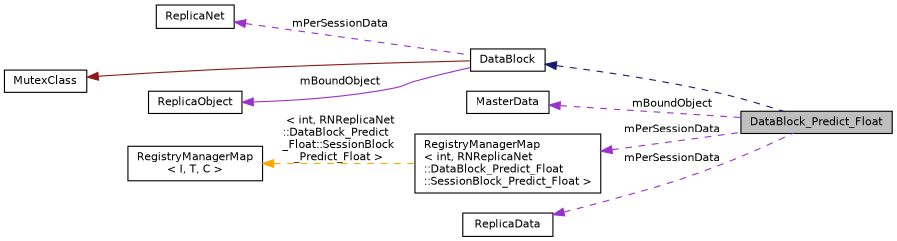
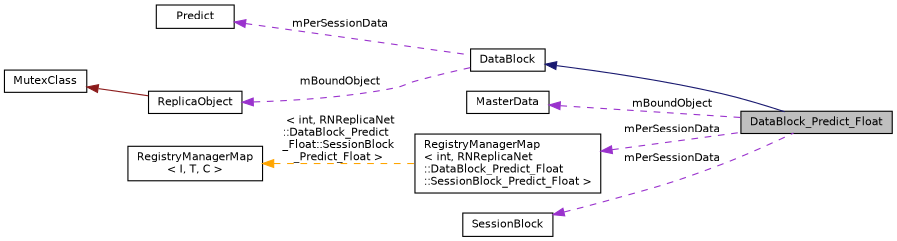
(195, 17) -> (195, 17)
(284, 67) -> (123, 92)
(672, 83) -> (672, 83)
(363, 93) -> (363, 93)
(508, 225) -> (508, 225)
